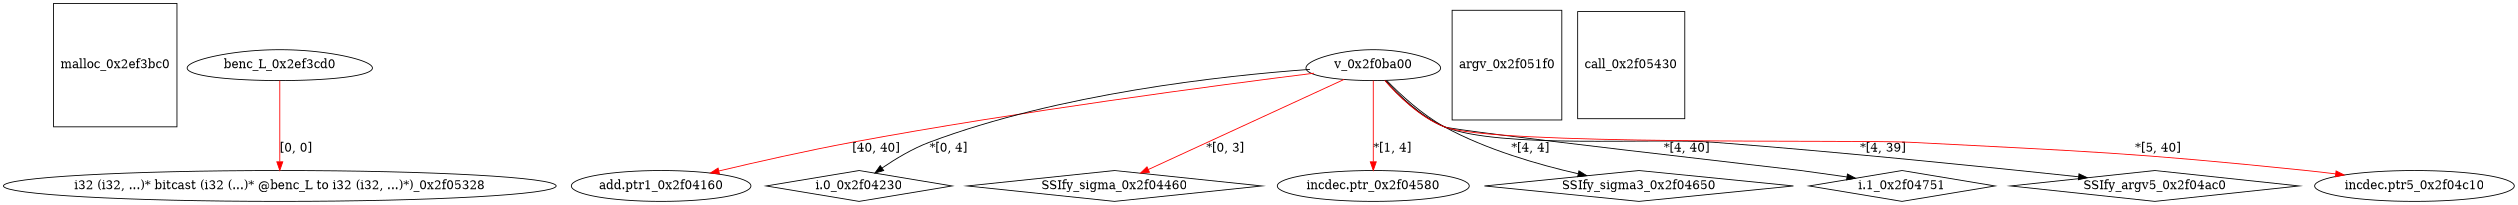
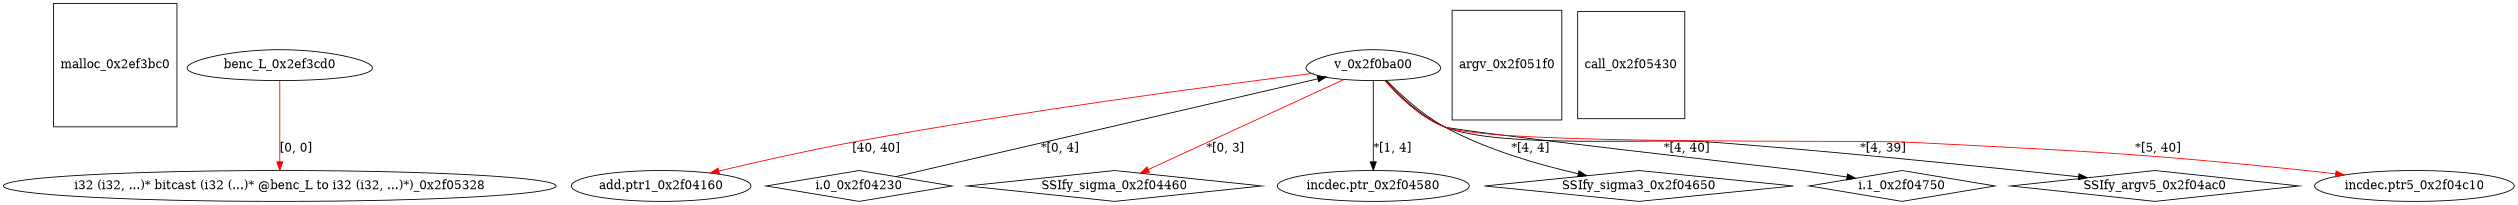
(1091, 98) -> (1107, 128)
(1373, 121) -> (1373, 121)
(1902, 186) -> (1902, 186)
